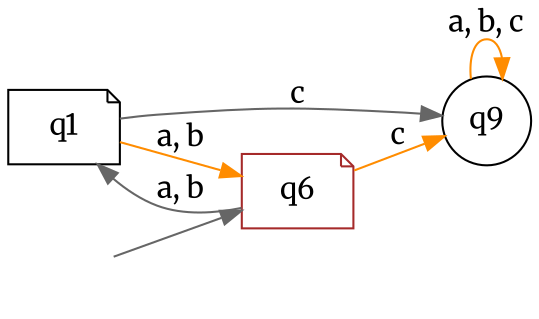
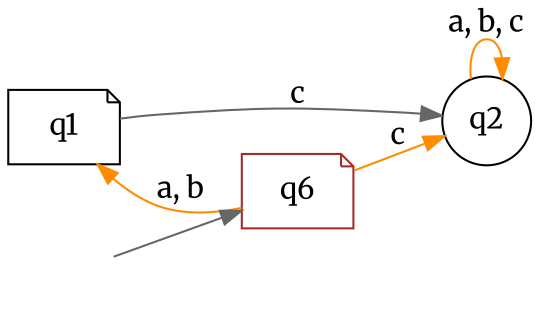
(487, 121) -> (487, 121)
(170, 156) -> none
(173, 210) -> (173, 210)
